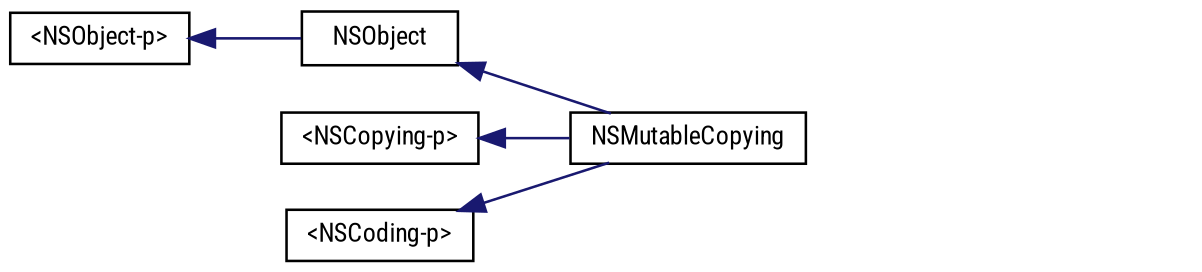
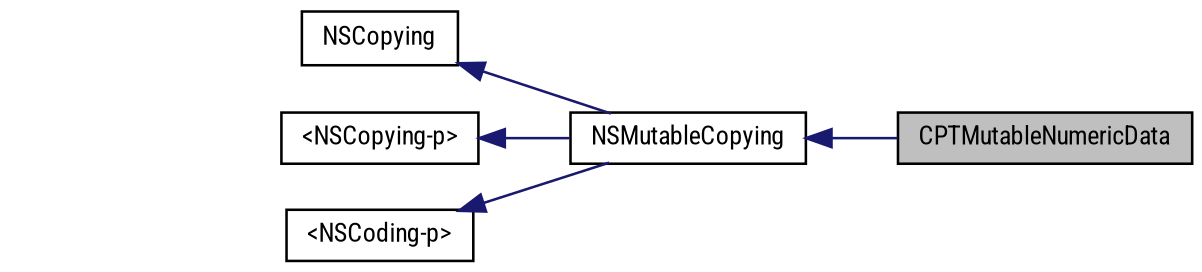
(100, 38) -> none
(380, 38) -> (380, 38)
none -> (1045, 138)
